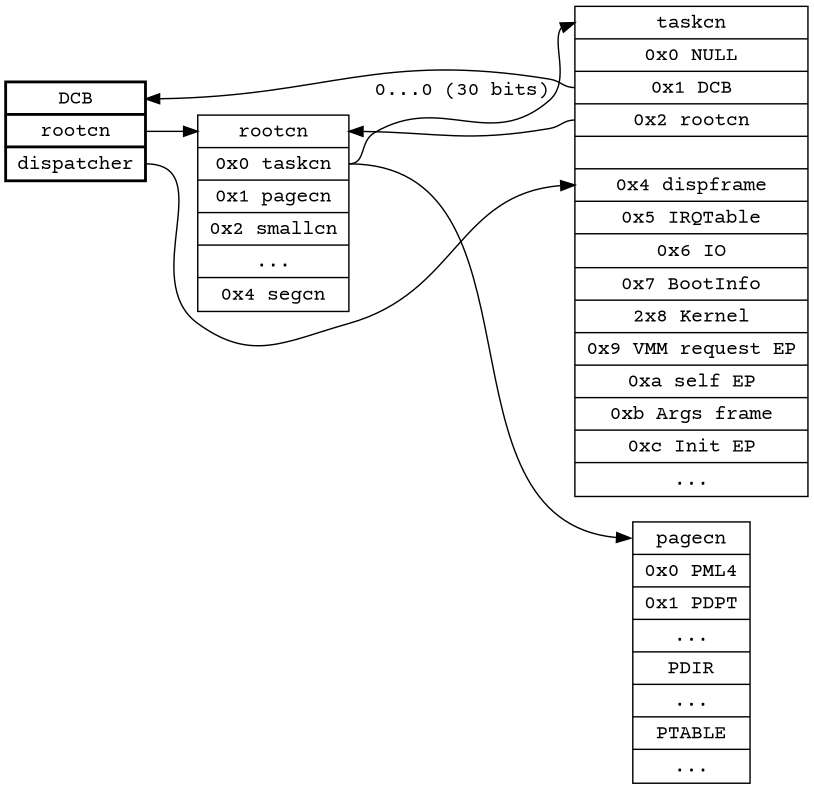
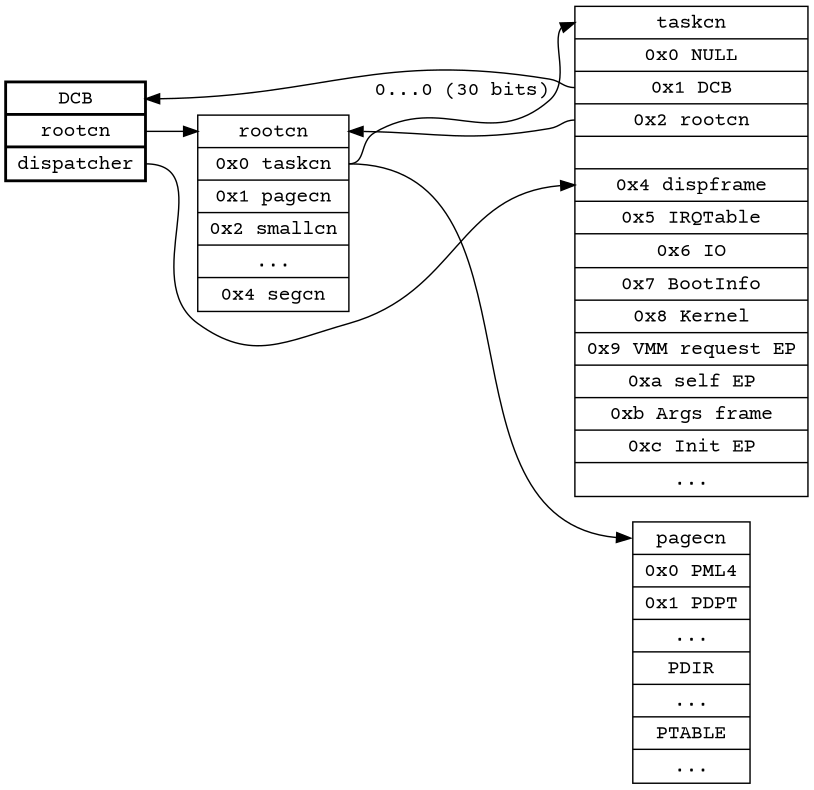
(691, 316) -> (691, 316)
